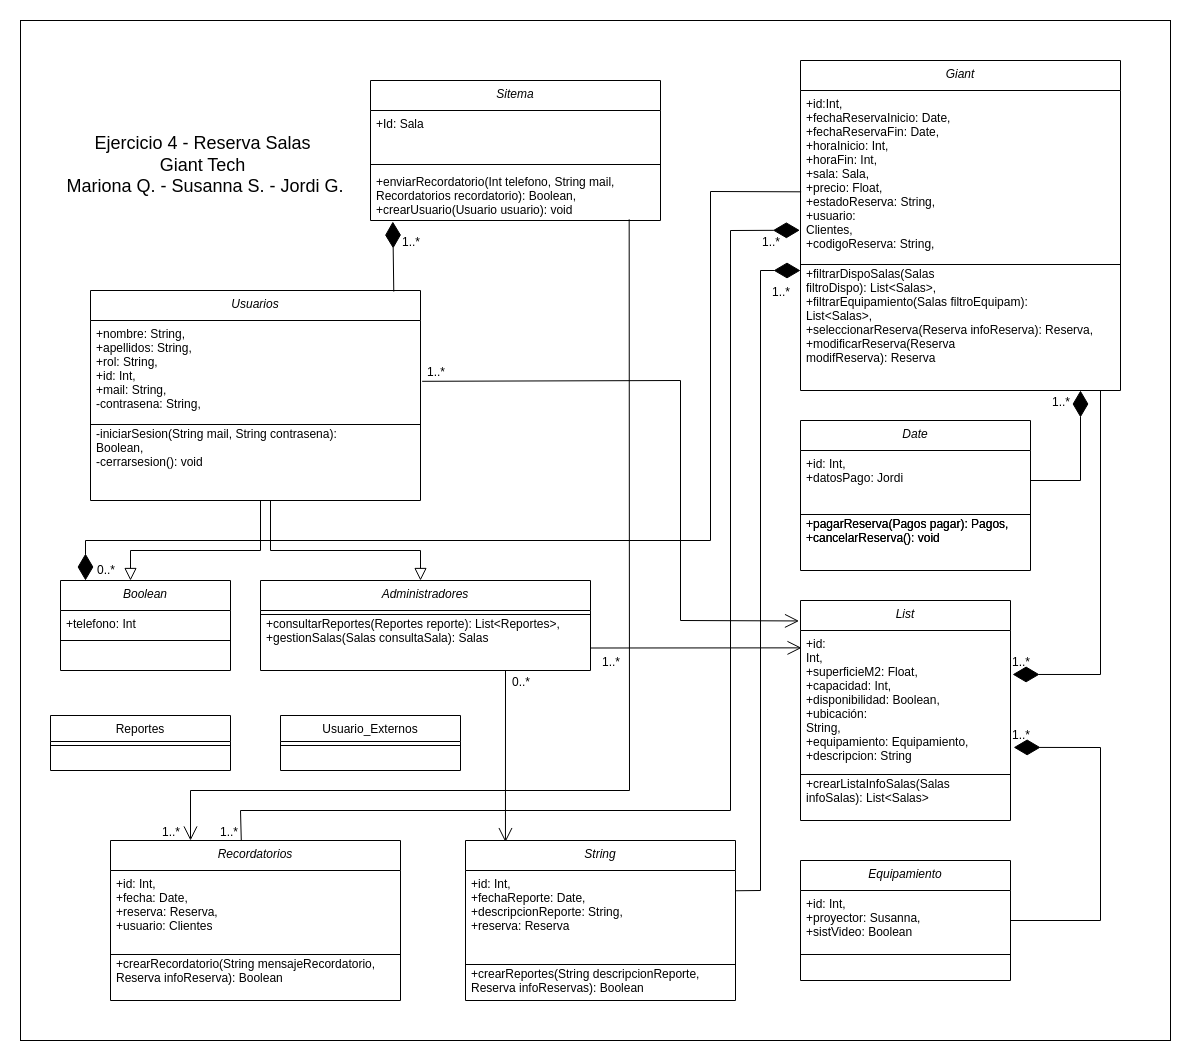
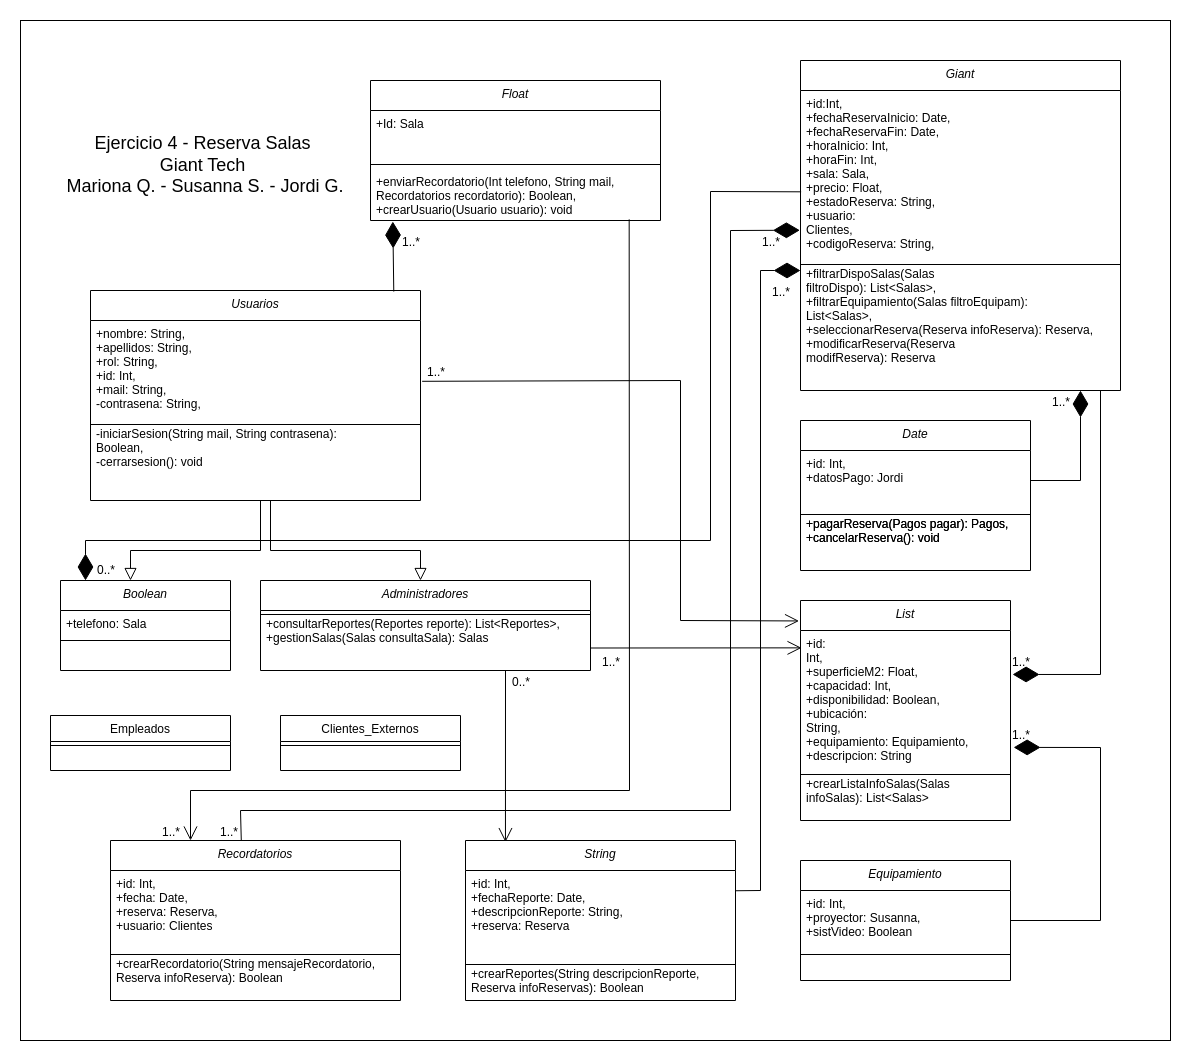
(515, 94) -> (515, 94)
(108, 624) -> (110, 624)
(140, 729) -> (140, 729)
(370, 729) -> (370, 729)
